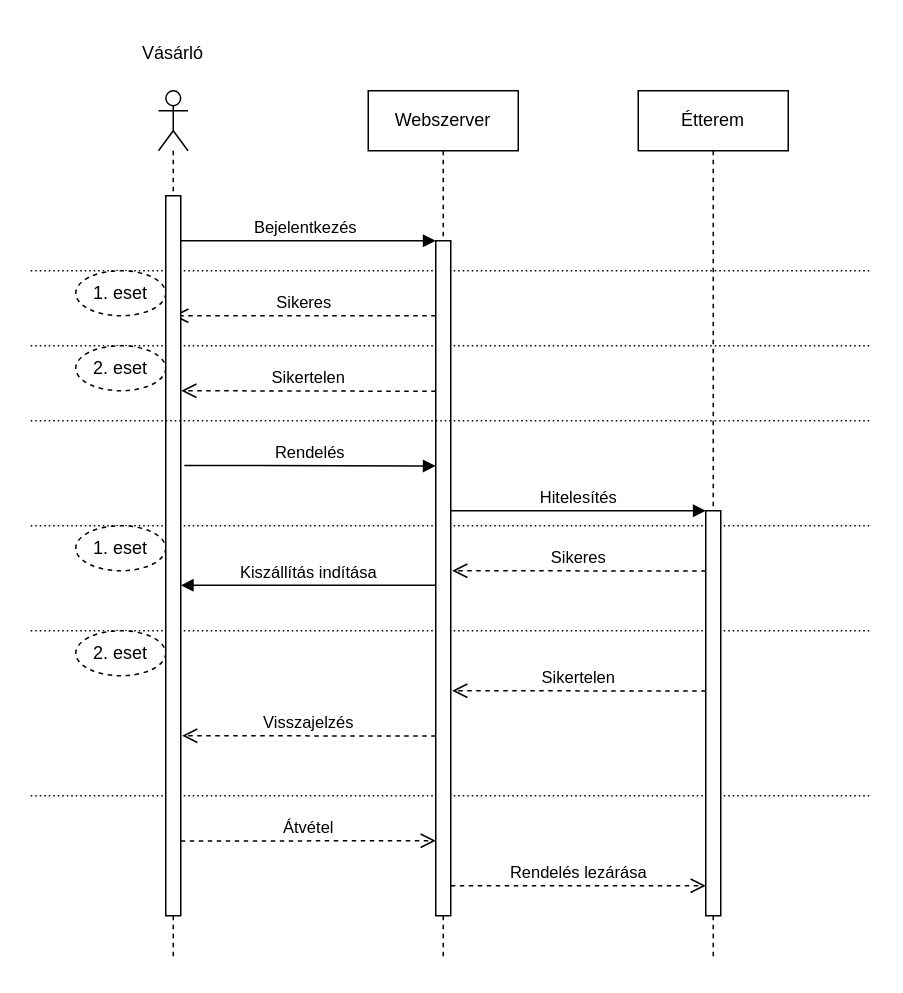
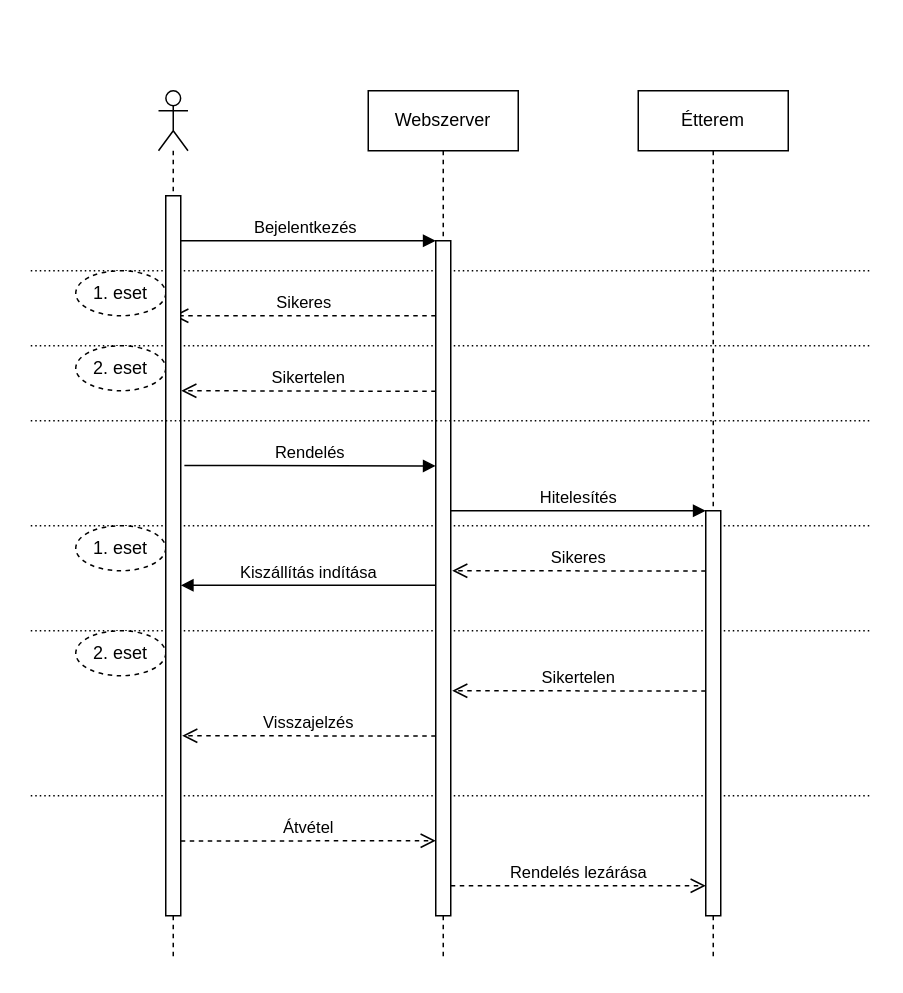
(173, 53) -> none
